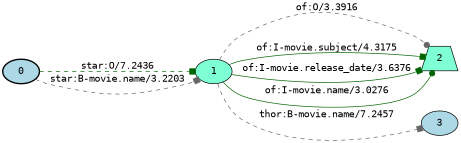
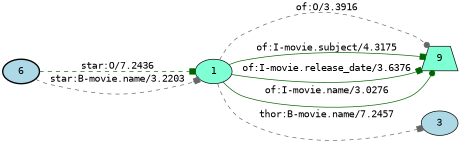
(440, 59) -> (440, 59)
(21, 71) -> (21, 71)
